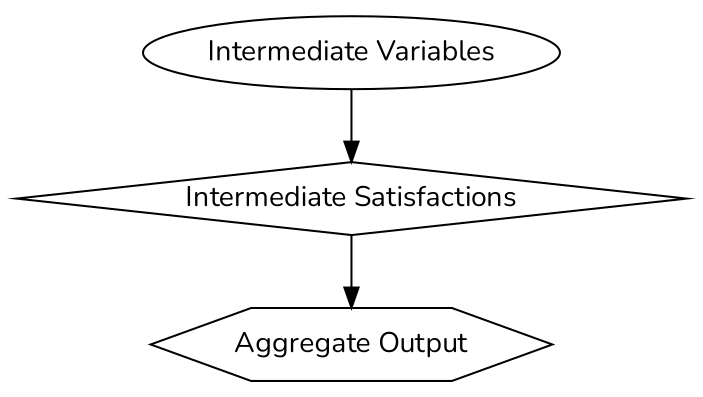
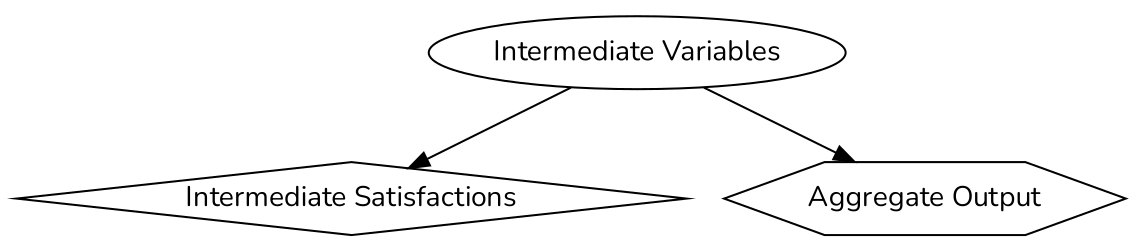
(351, 262) -> (770, 120)
